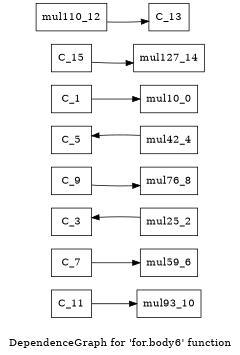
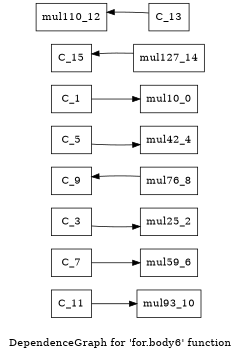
(124, 22) -> (132, 12)
(109, 63) -> (116, 53)
(120, 135) -> (112, 145)
(112, 186) -> (120, 176)
(120, 217) -> (112, 227)
